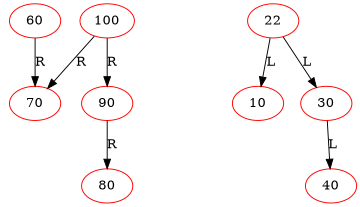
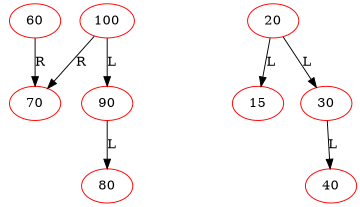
(273, 21) -> (273, 21)
(112, 62) -> (112, 62)
(258, 103) -> (258, 103)
(112, 145) -> (112, 145)
